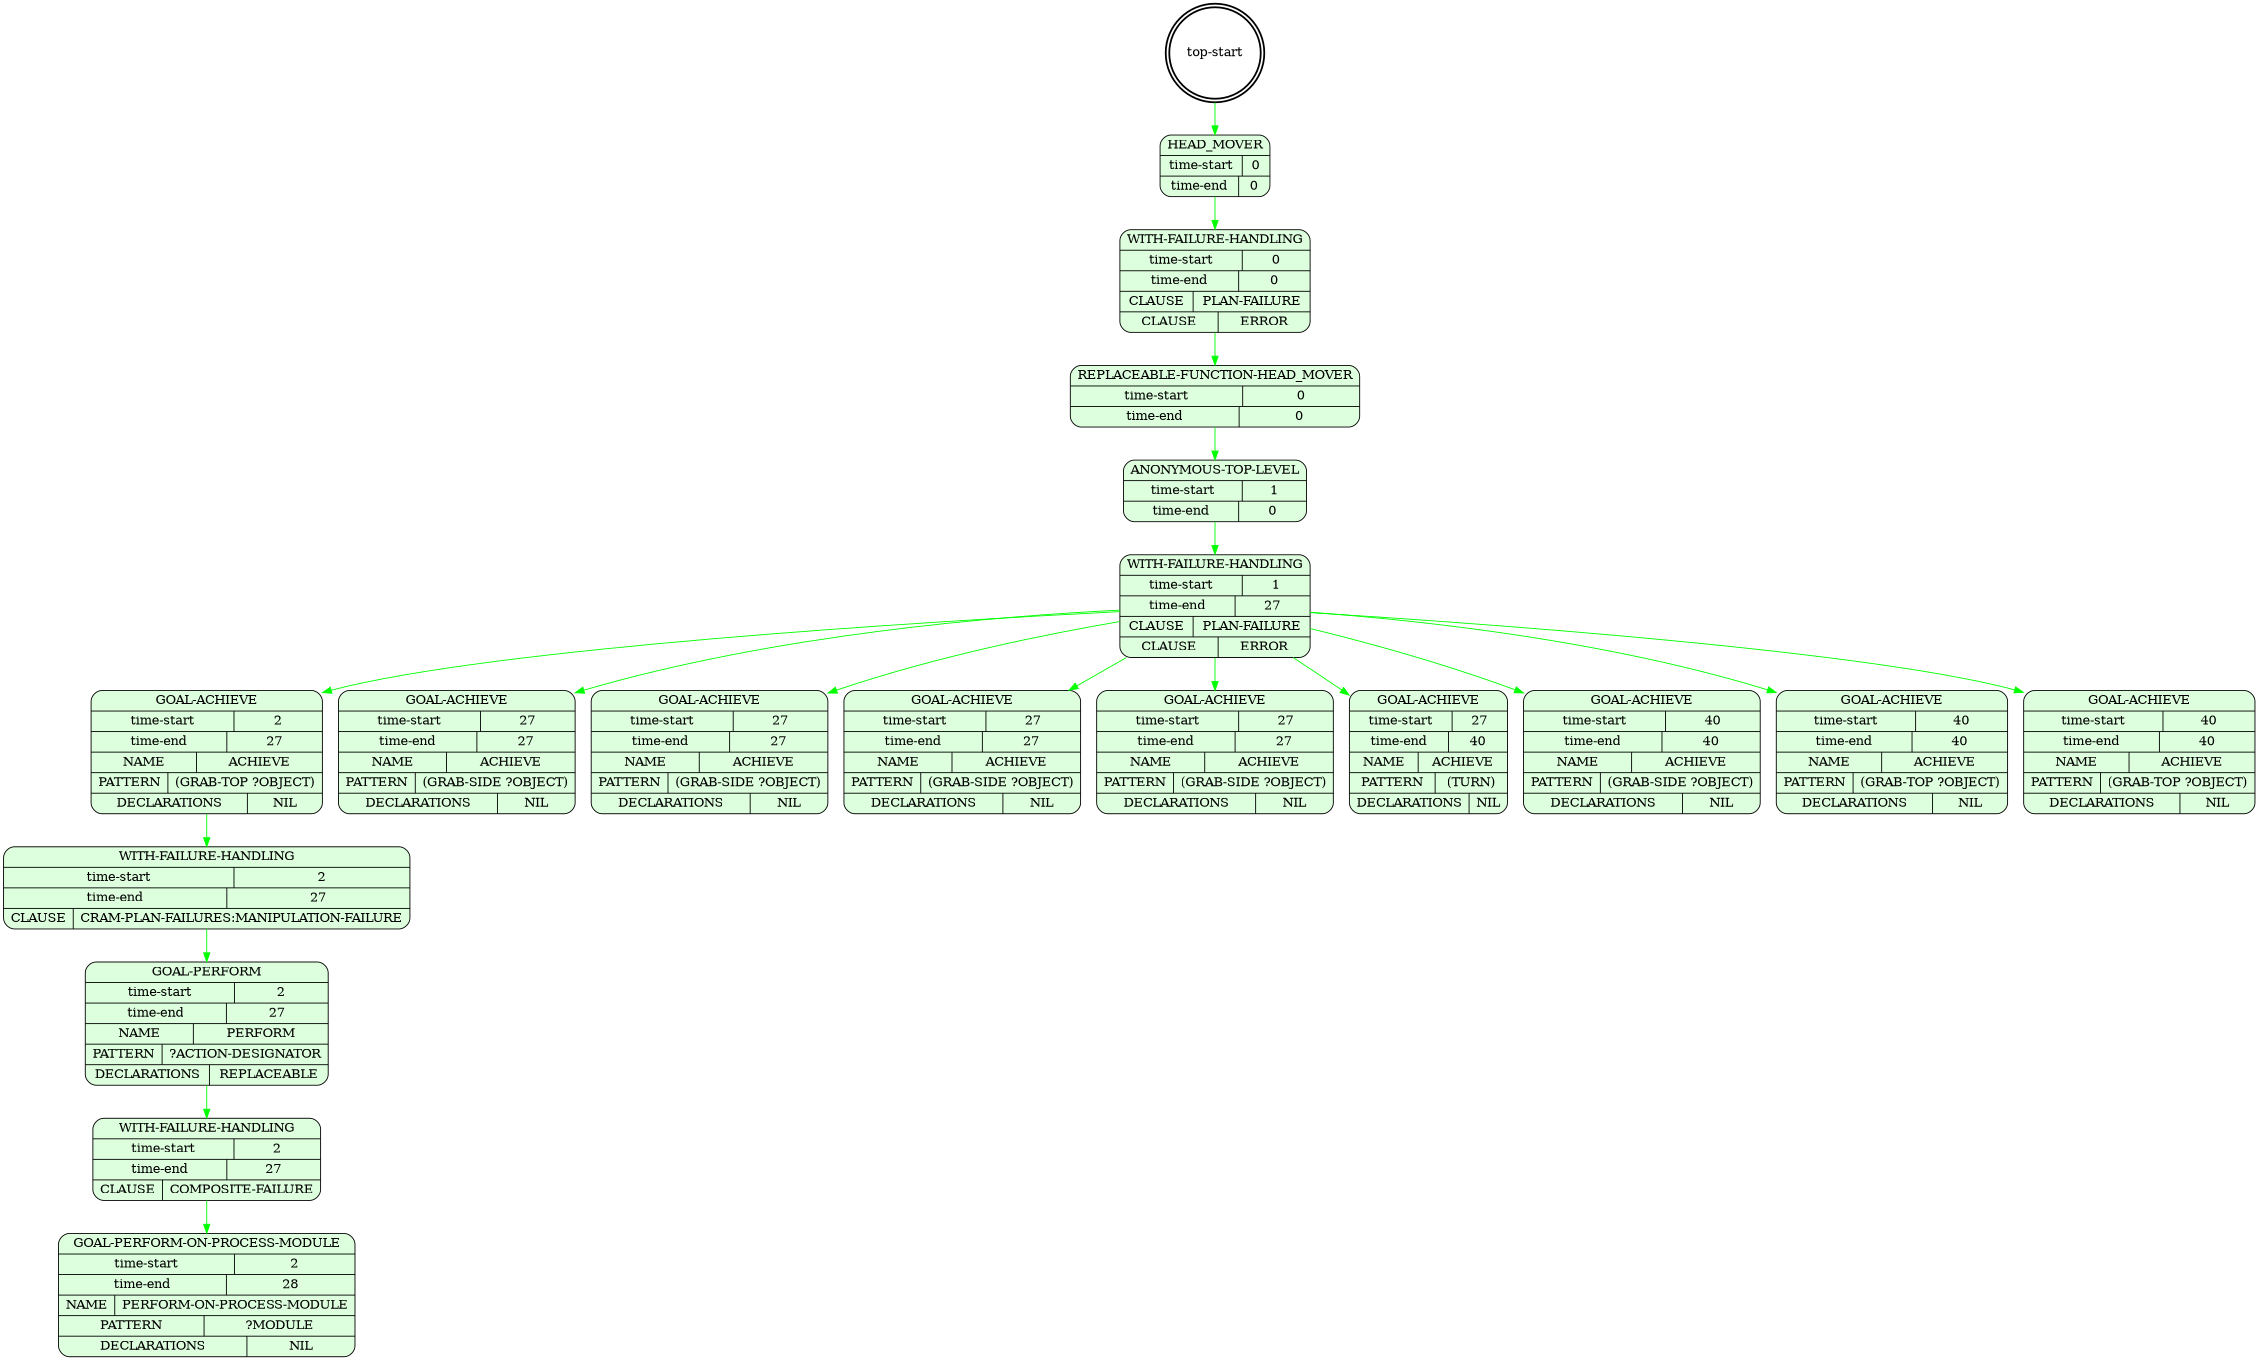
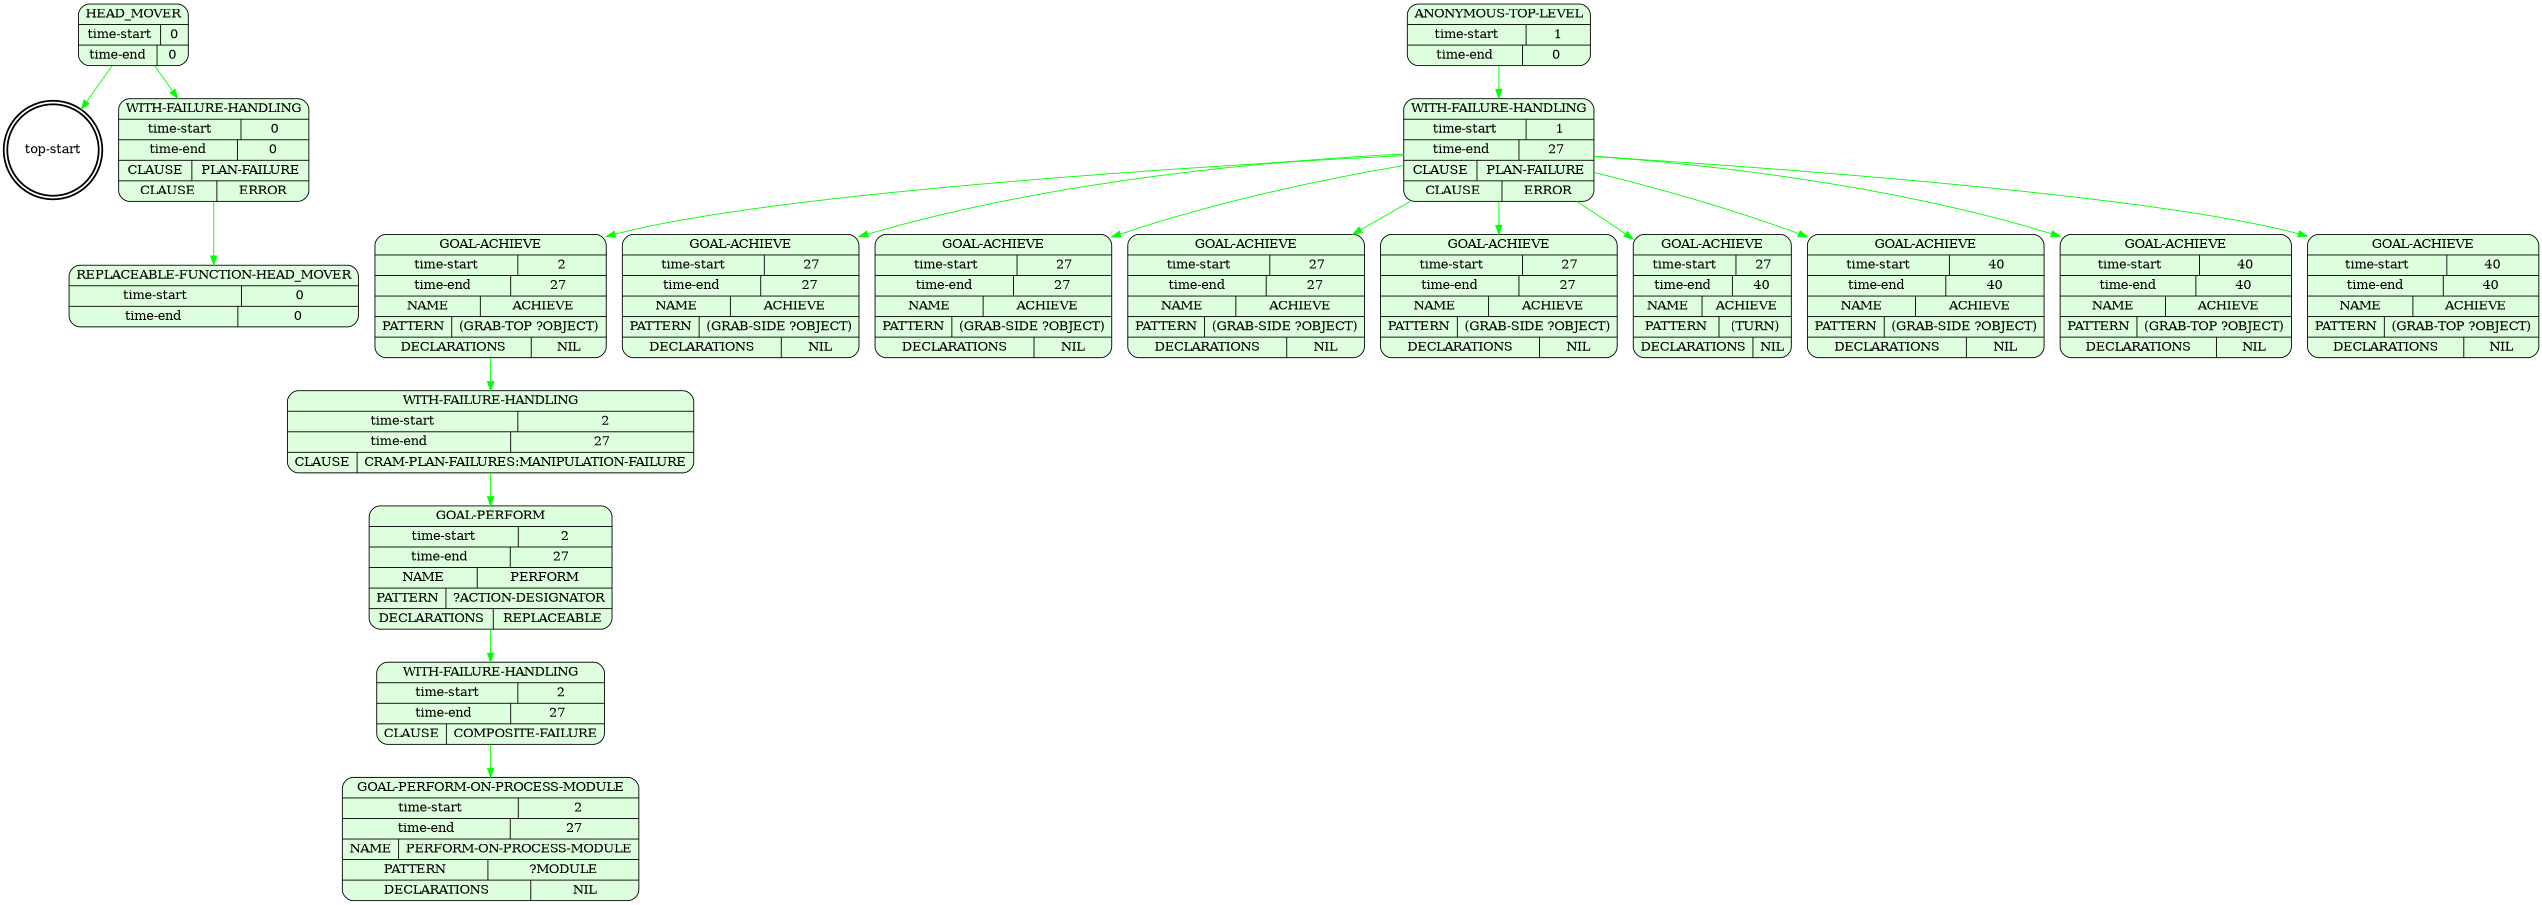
(1215, 114) -> (99, 84)
(1215, 439) -> none
(291, 1284) -> (575, 828)
